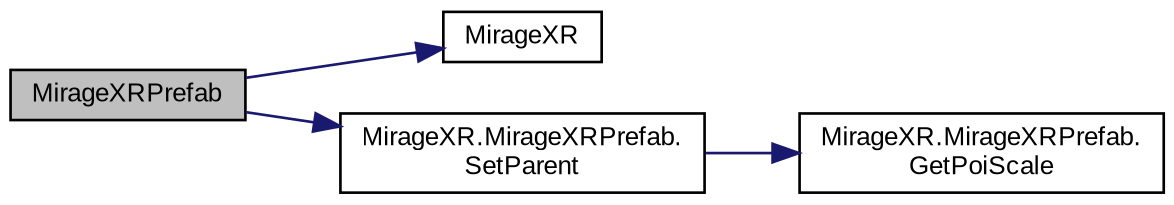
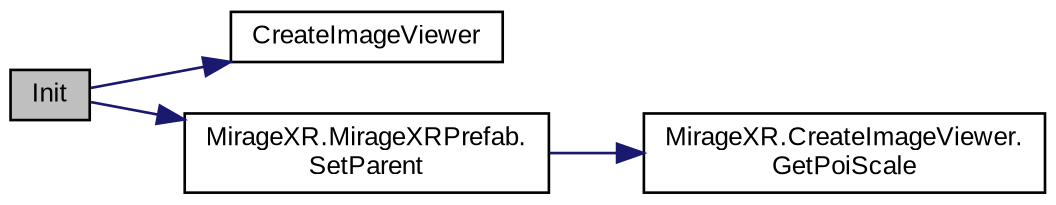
(522, 37) -> (367, 37)
(128, 95) -> (50, 95)
(982, 153) -> (844, 153)
